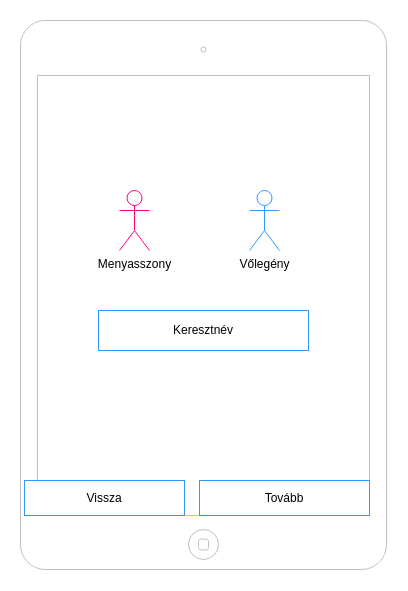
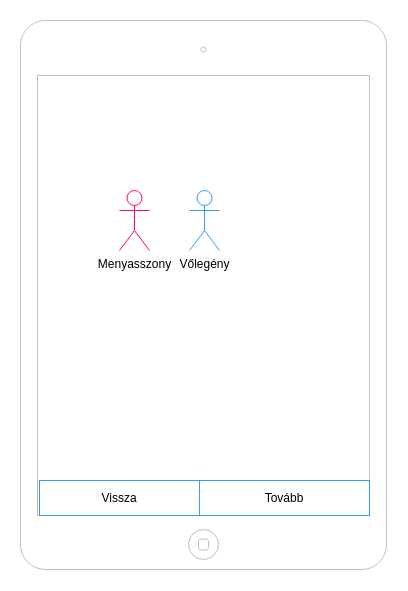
(265, 221) -> (205, 221)
(204, 331) -> none
(105, 498) -> (120, 498)
